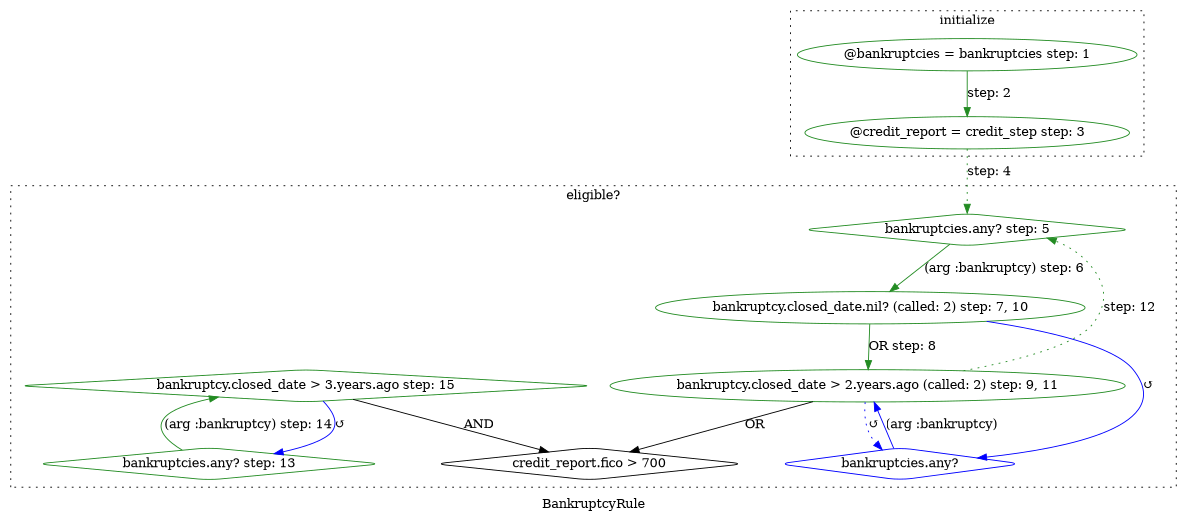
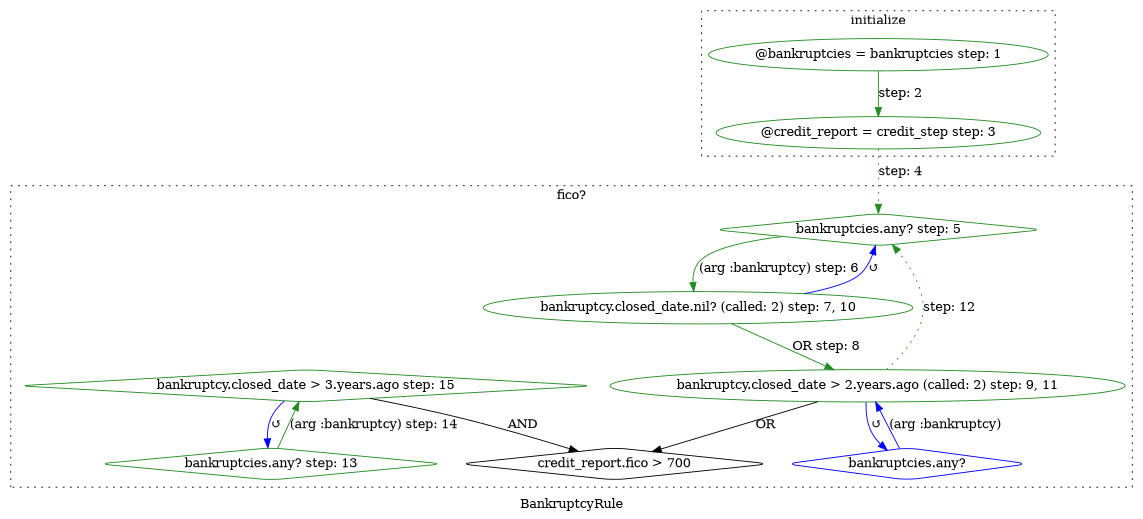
(594, 196) -> (572, 196)
(1143, 392) -> (845, 283)
(866, 424) -> (869, 425)
